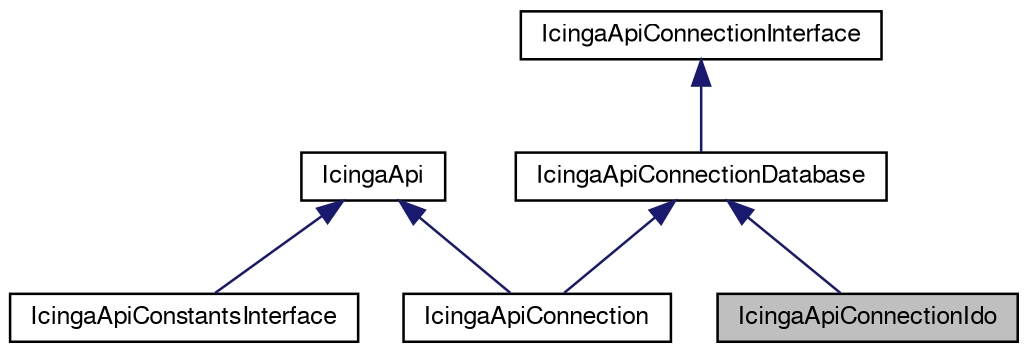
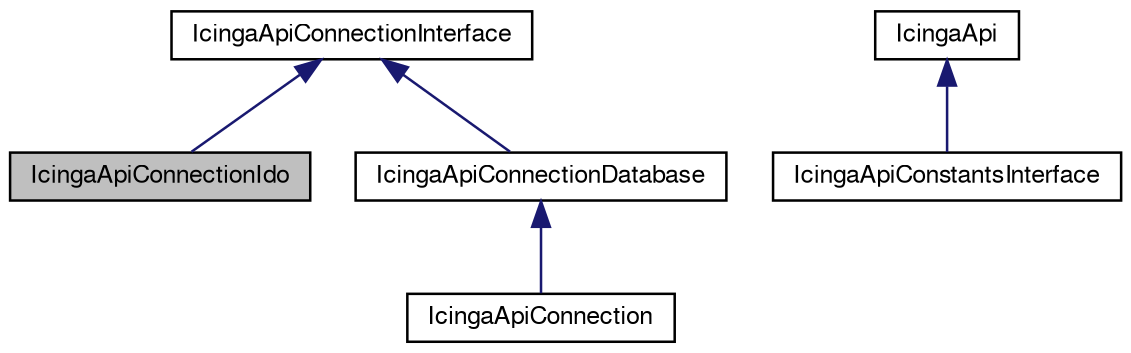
(465, 255) -> none
(794, 255) -> (246, 113)
